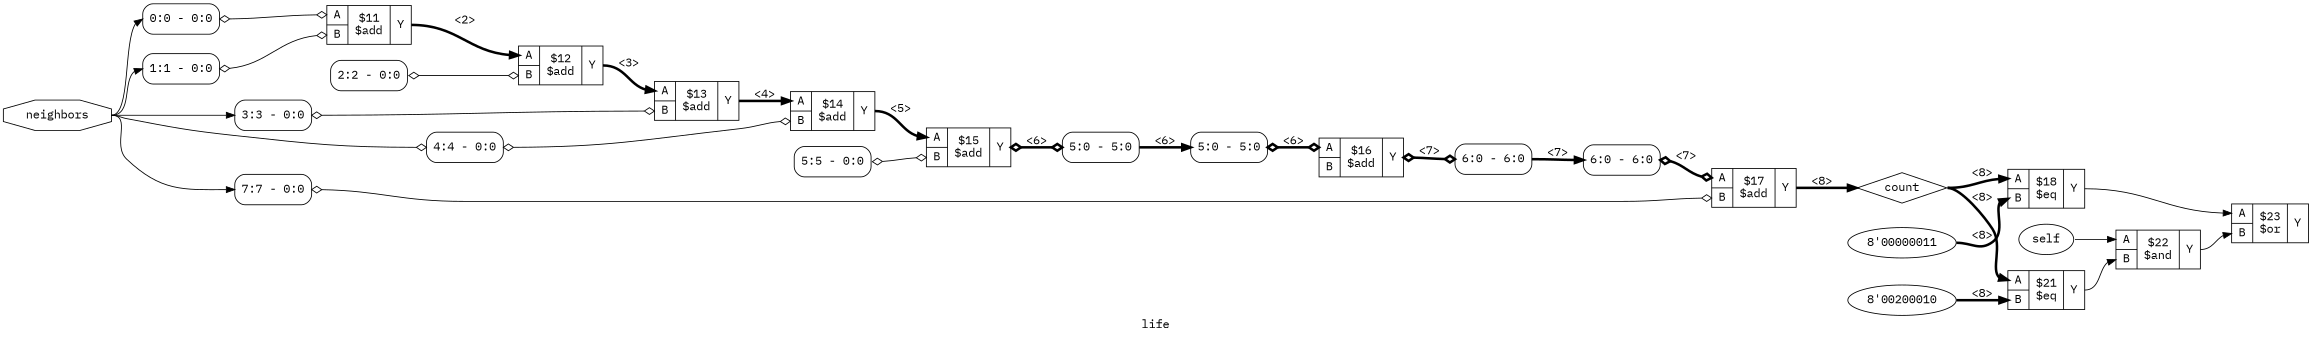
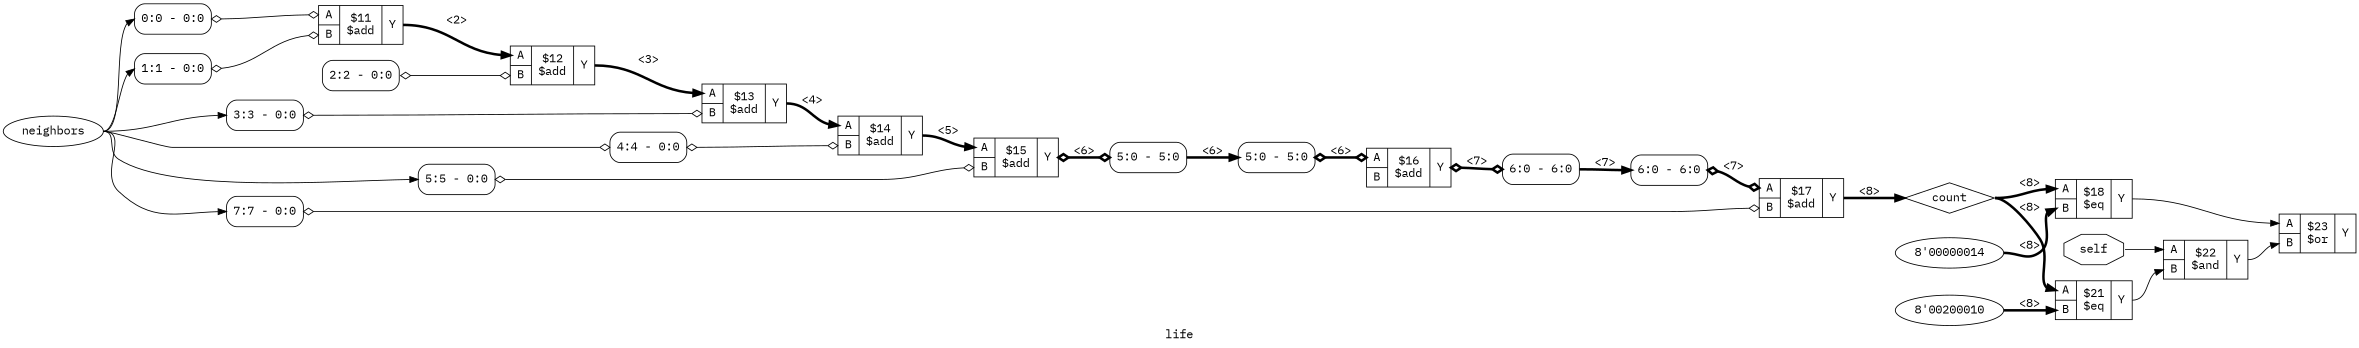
(57, 115) -> (53, 131)
none -> (245, 182)
(2046, 239) -> (2094, 250)
(1902, 243) -> (1949, 253)
